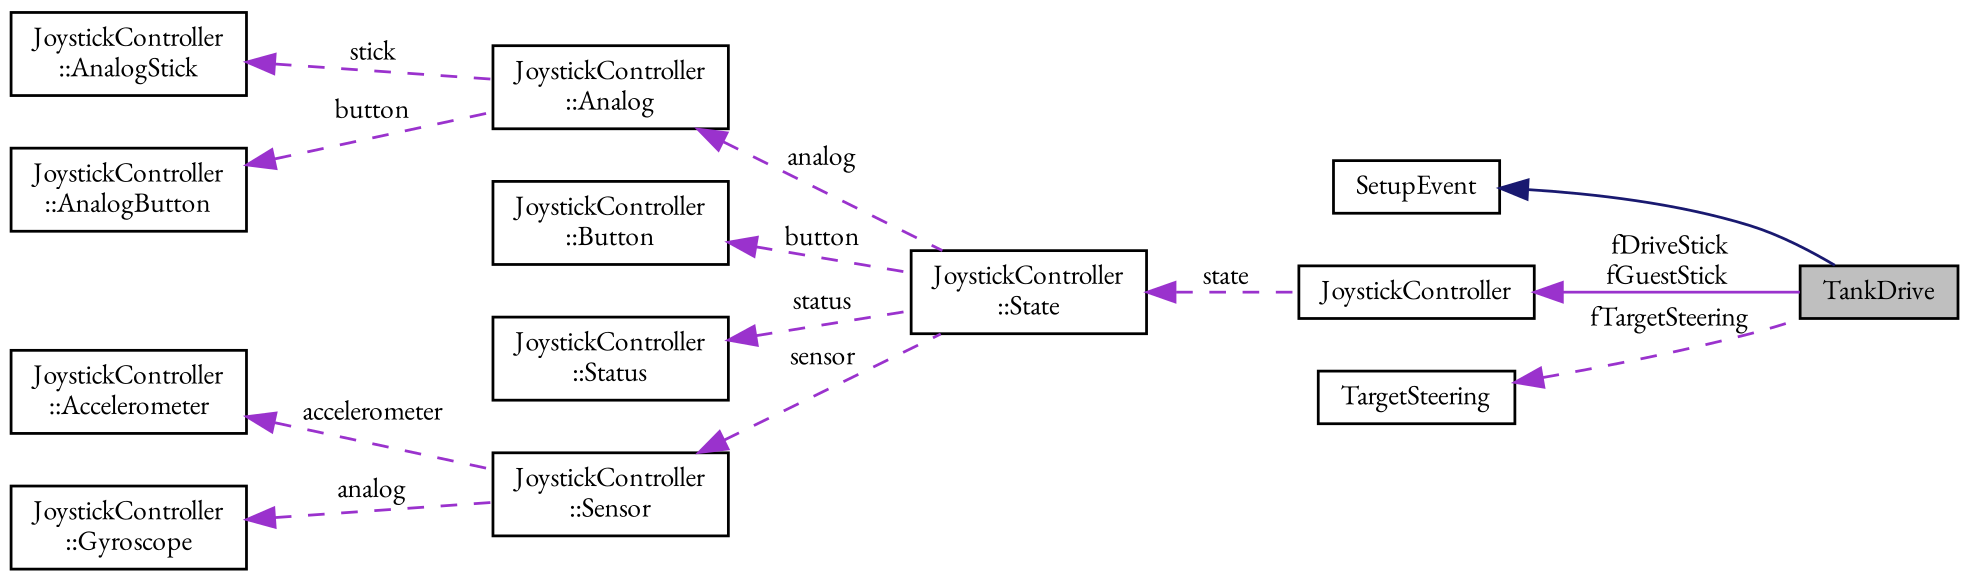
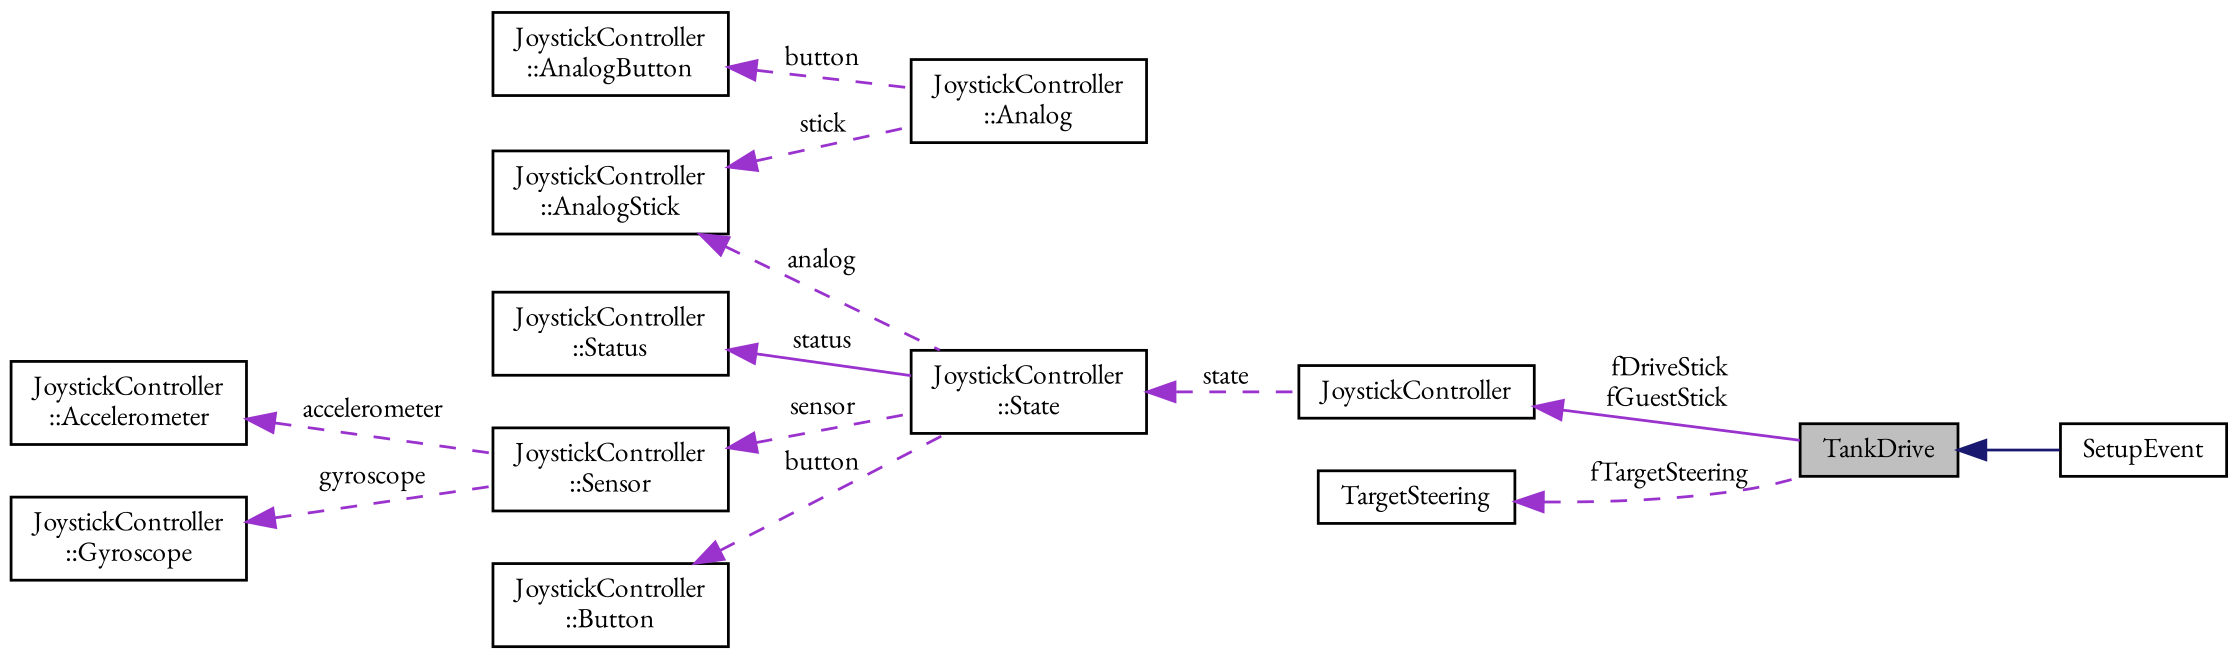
(833, 196) -> (832, 298)
(1686, 210) -> (2023, 450)
(833, 323) -> (833, 365)
(370, 490) -> (370, 476)
